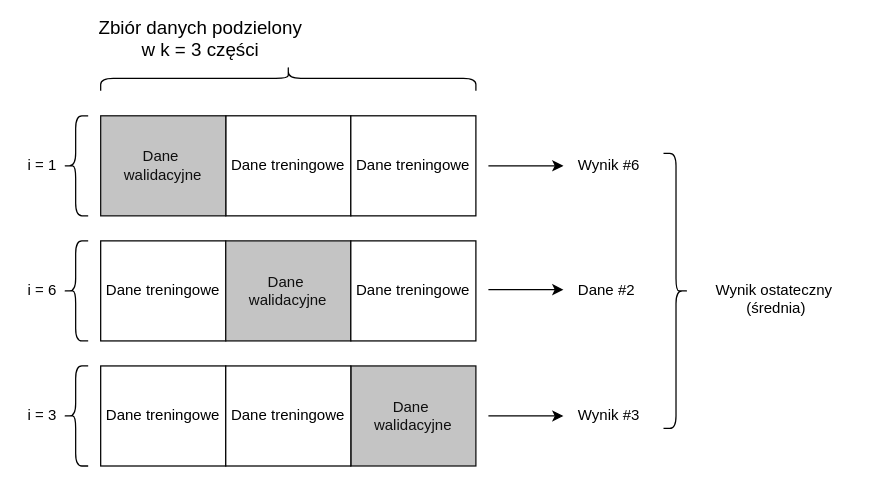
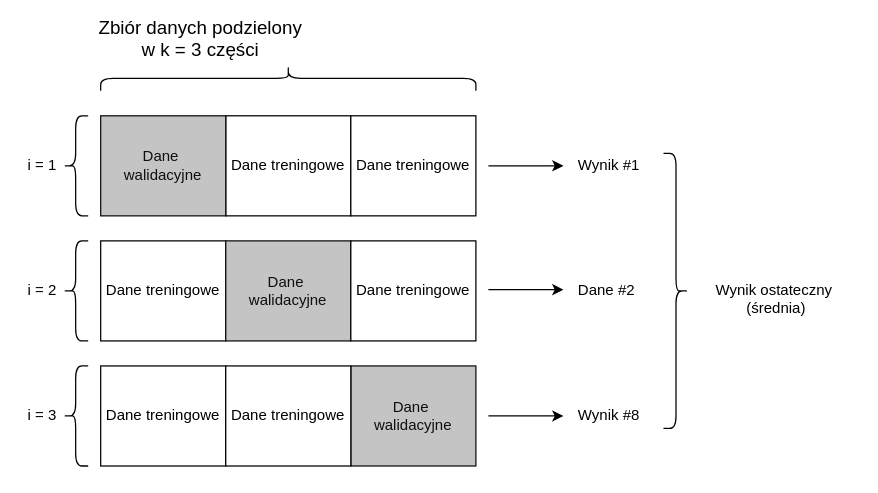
(610, 166) -> (610, 166)
(43, 291) -> (43, 291)
(610, 416) -> (610, 416)
